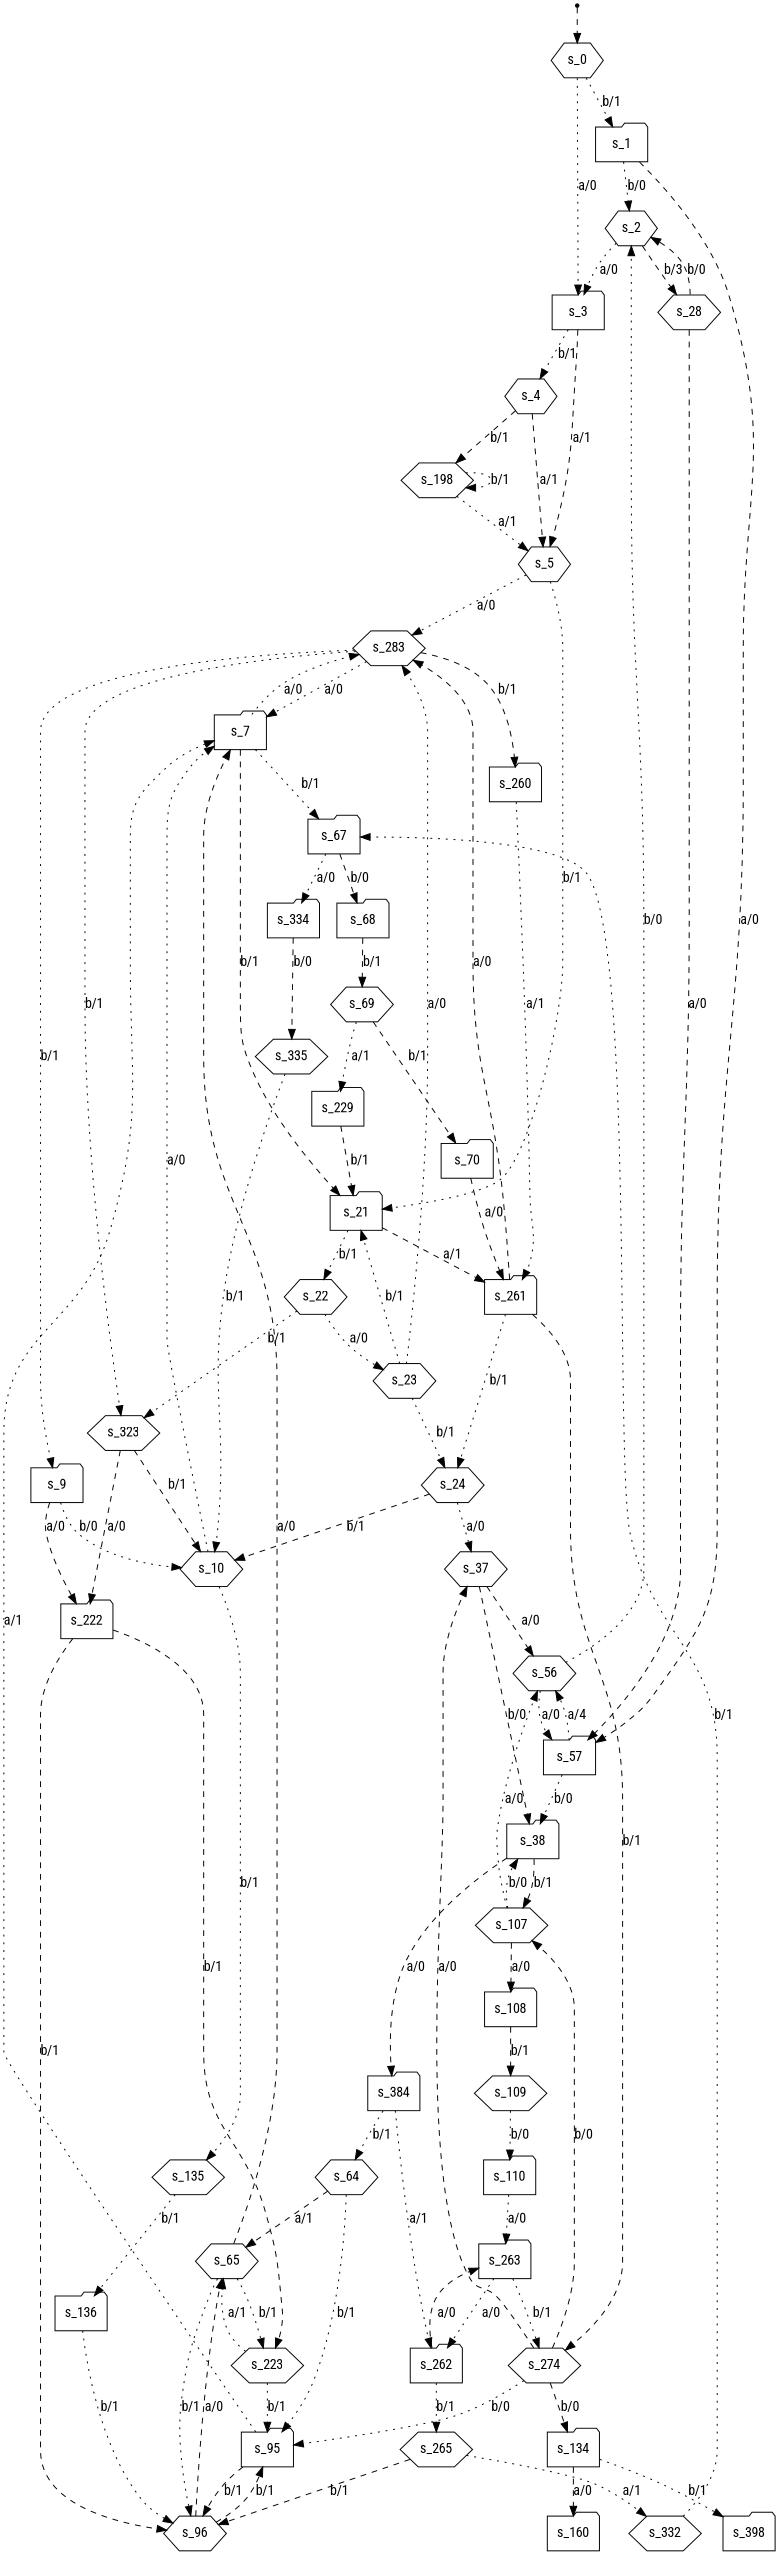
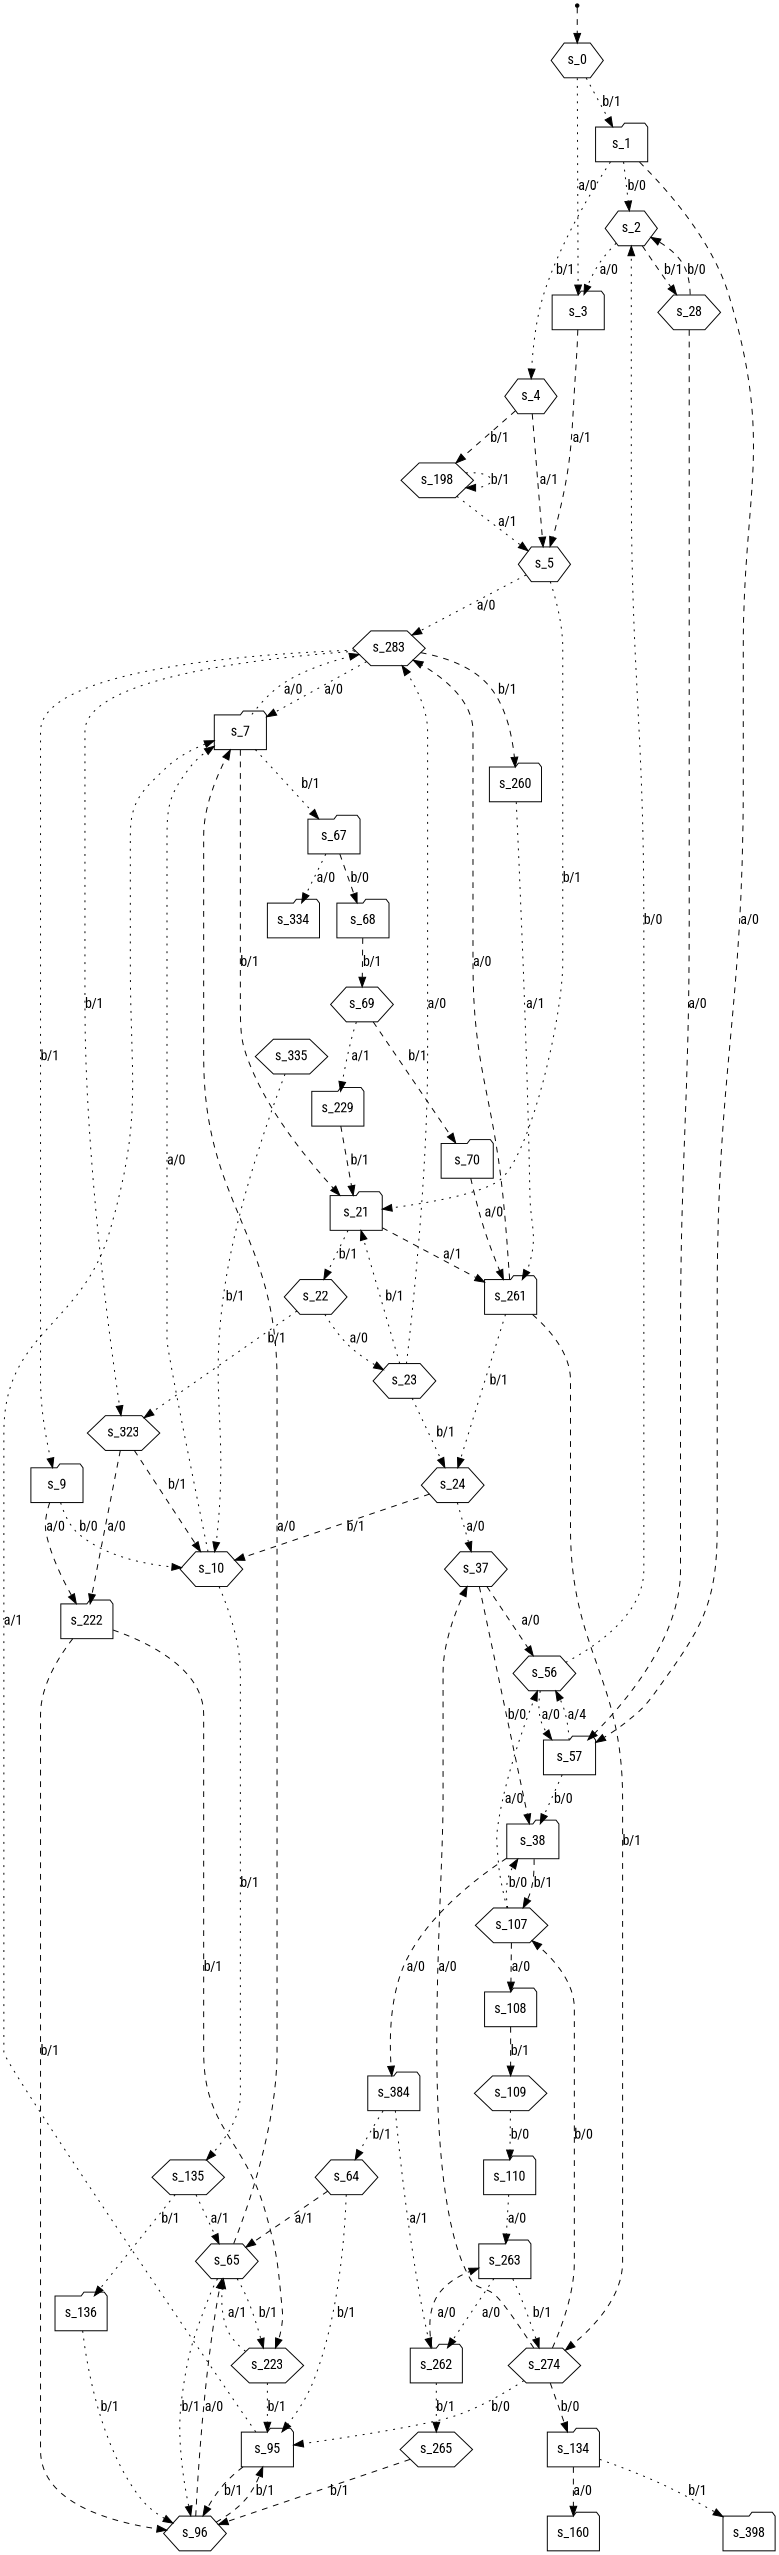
(673, 270) -> (673, 270)
(556, 350) -> (557, 260)
(293, 983) -> none
none -> (205, 2215)
(665, 2533) -> none
